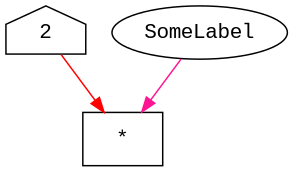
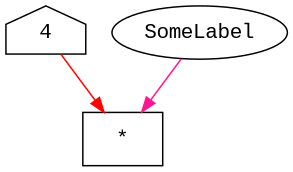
(46, 33) -> (46, 33)
